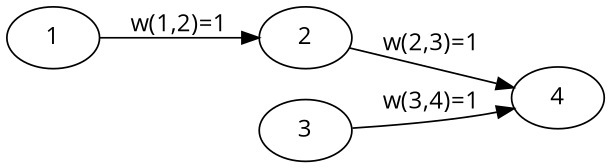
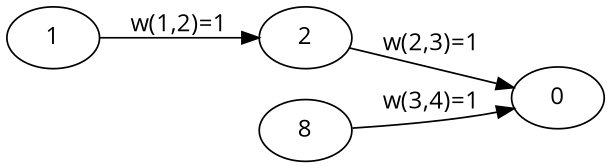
(558, 98) -> (558, 98)
(306, 130) -> (306, 130)
